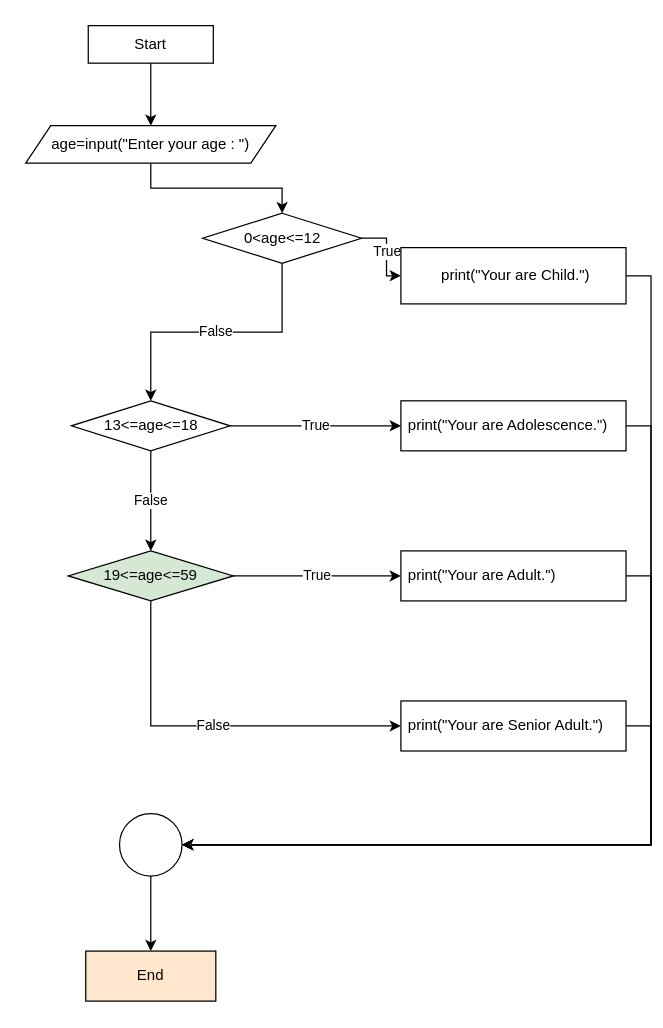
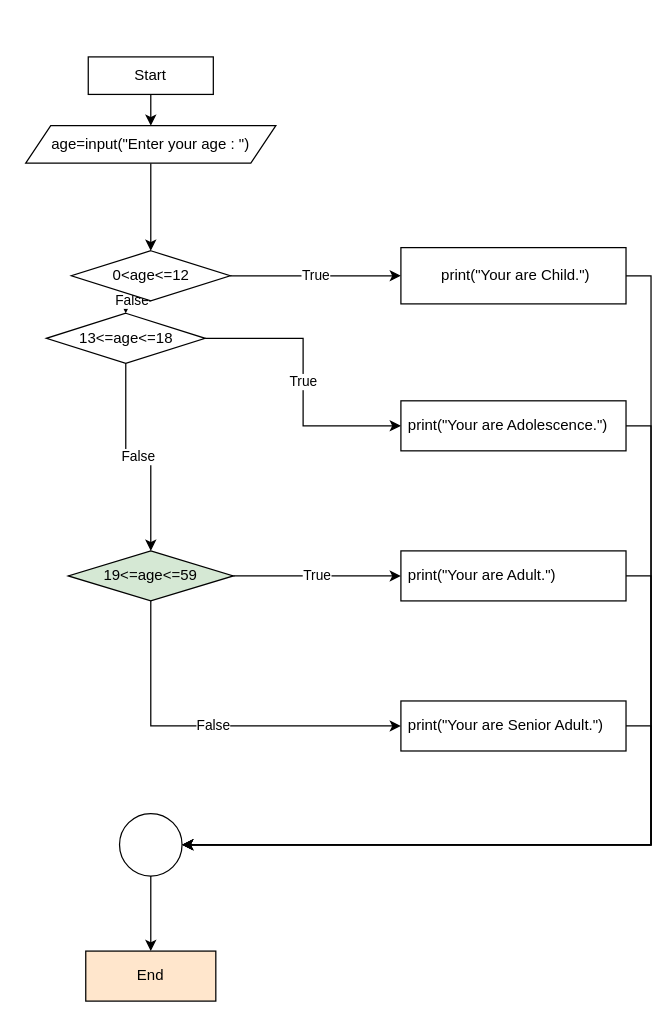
(151, 44) -> (151, 76)
(282, 238) -> (151, 276)
(151, 426) -> (126, 338)
